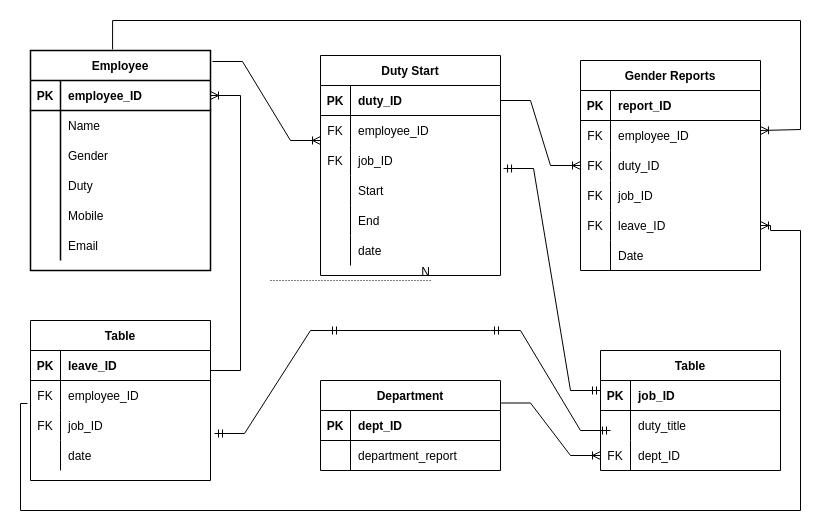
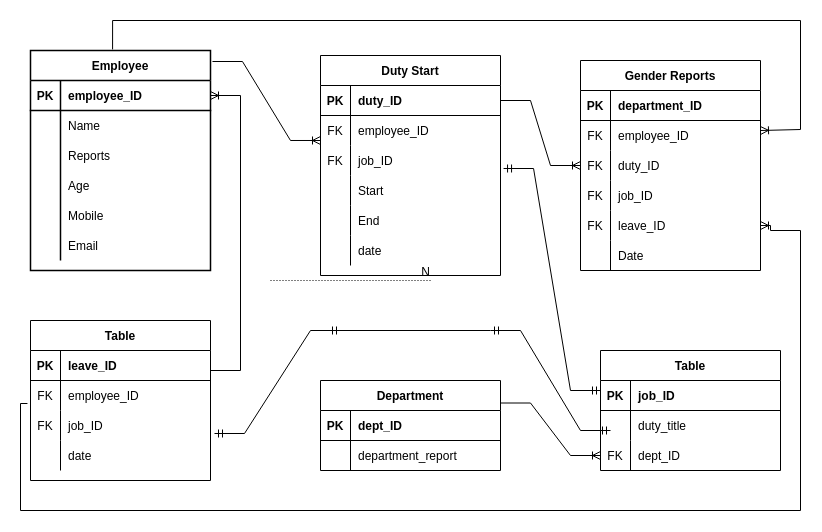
(648, 106) -> (662, 106)
(88, 156) -> (92, 156)
(81, 186) -> (78, 186)
